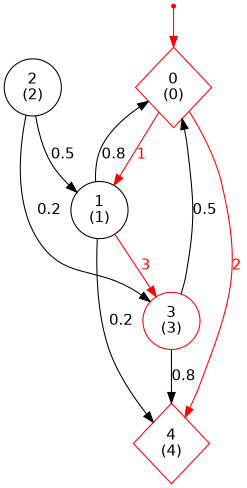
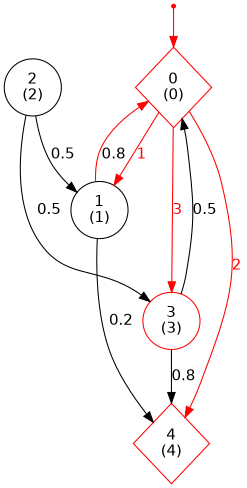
(107, 138) -> (107, 138)
(49, 210) -> (49, 210)
(132, 261) -> (173, 205)
